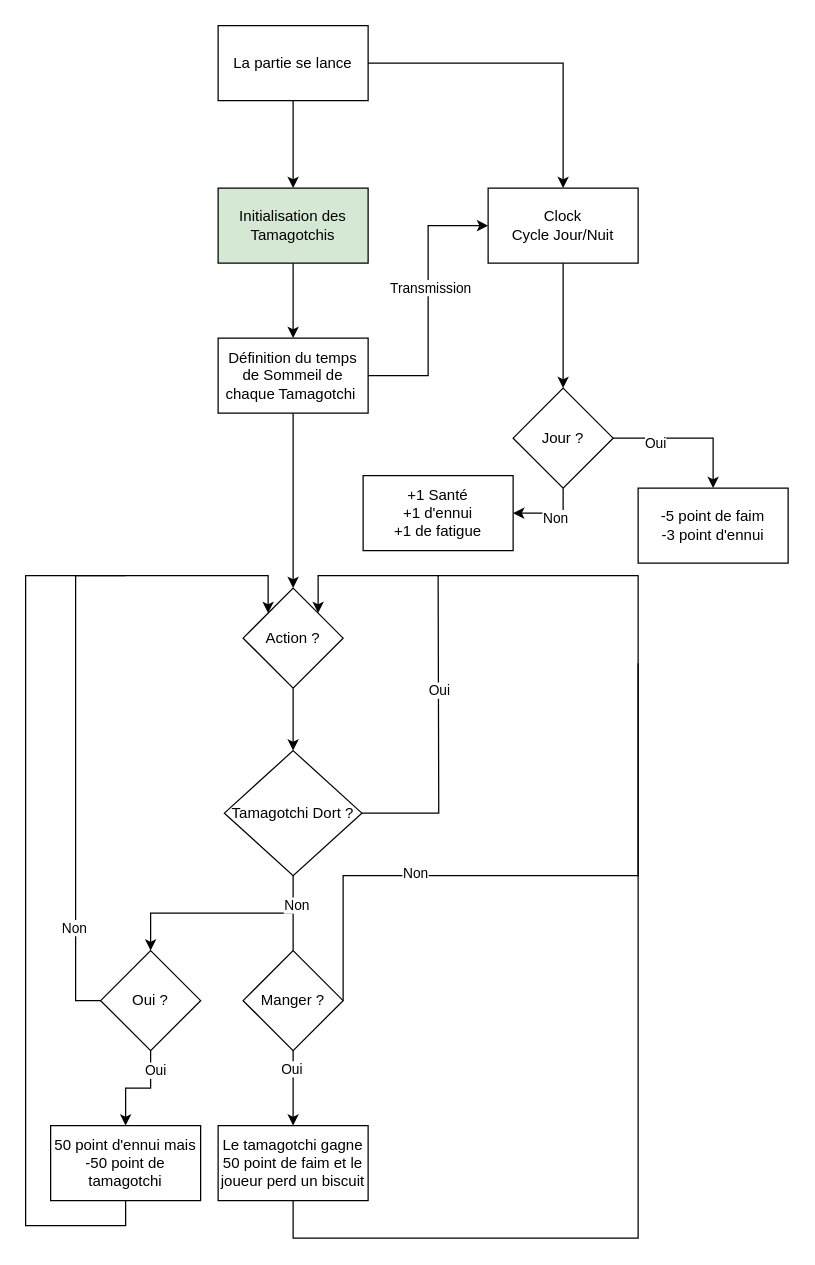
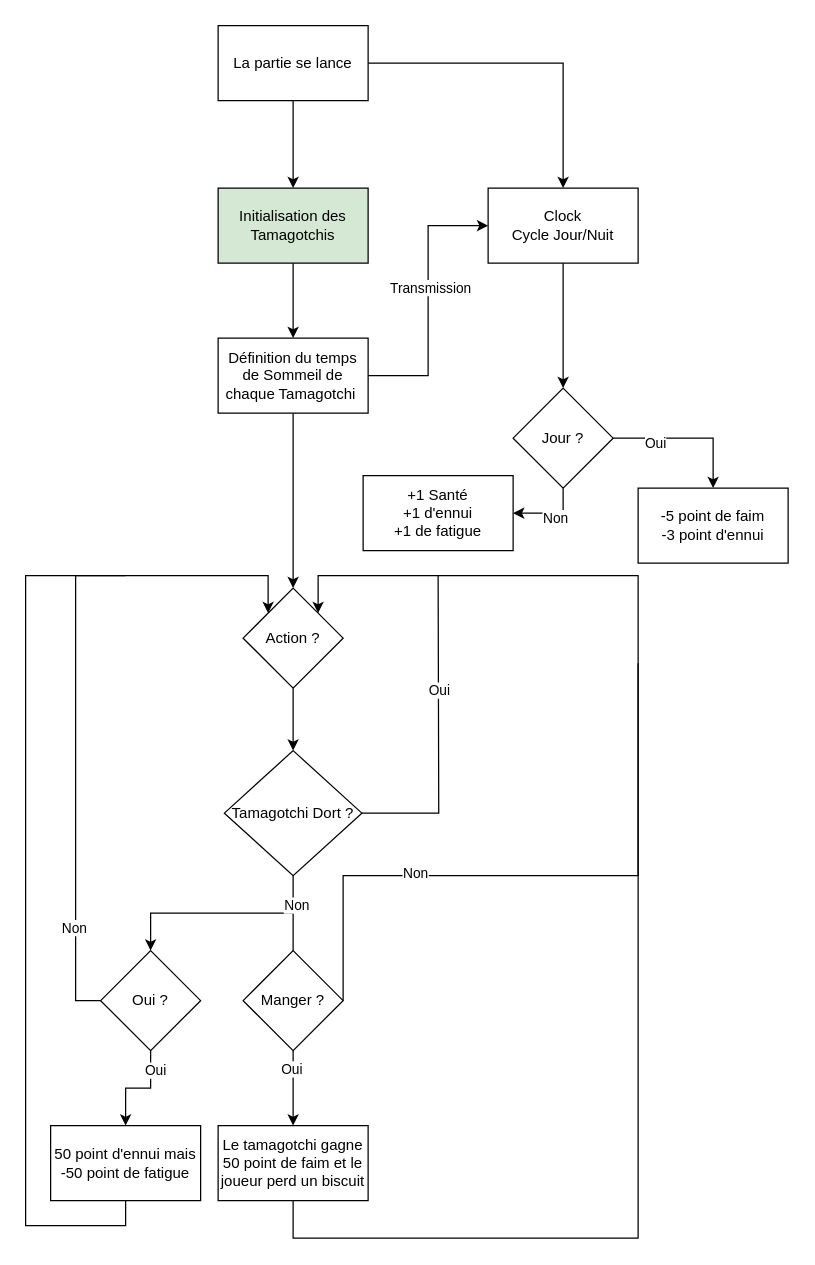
(126, 1163) -> (126, 1163)
